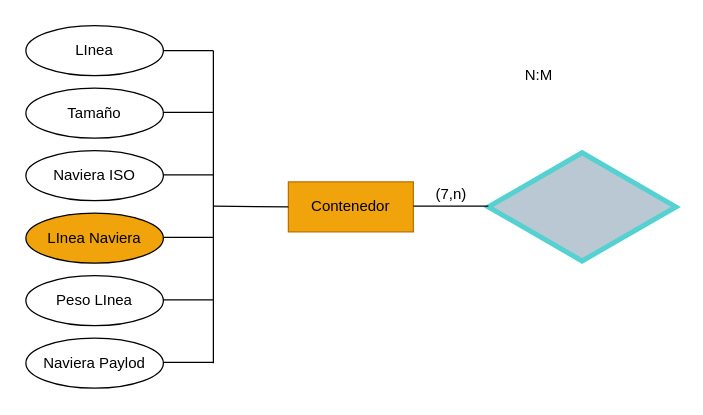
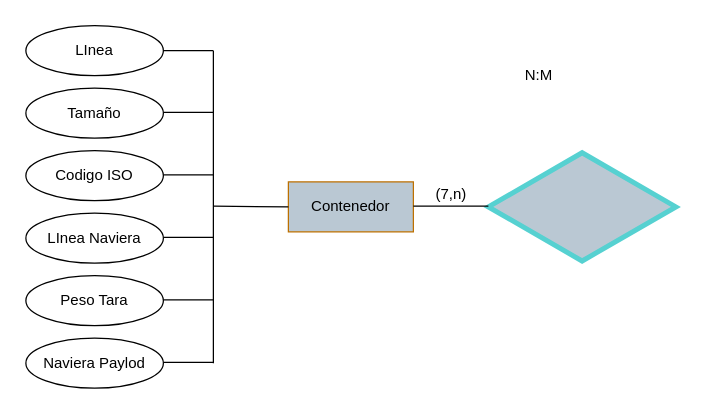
(94, 176) -> (94, 176)
(351, 207) -> (351, 207)
(94, 238) -> (94, 238)
(94, 301) -> (94, 301)
